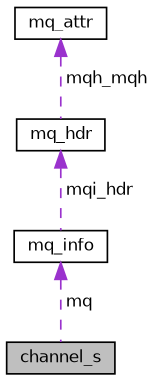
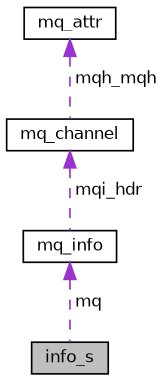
(61, 135) -> (70, 135)
(61, 358) -> (70, 358)
